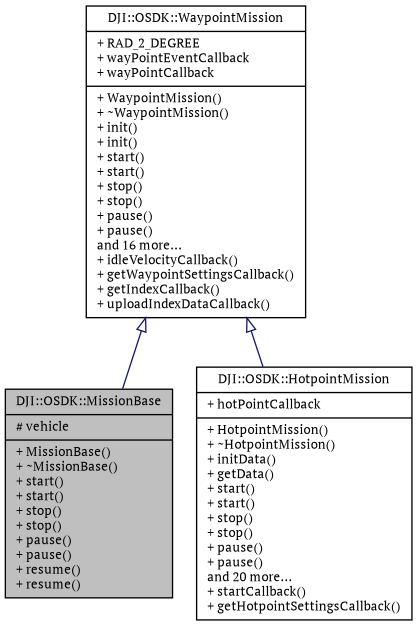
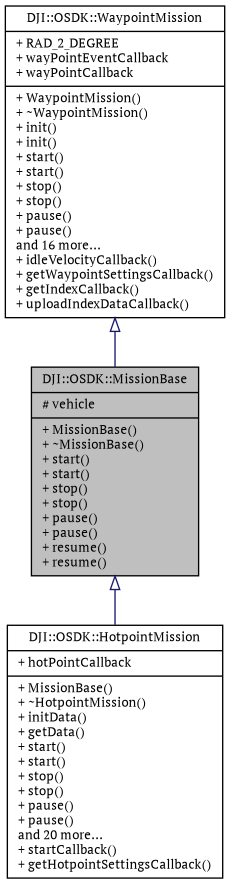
(257, 349) -> (115, 607)
(268, 430) -> (66, 688)
